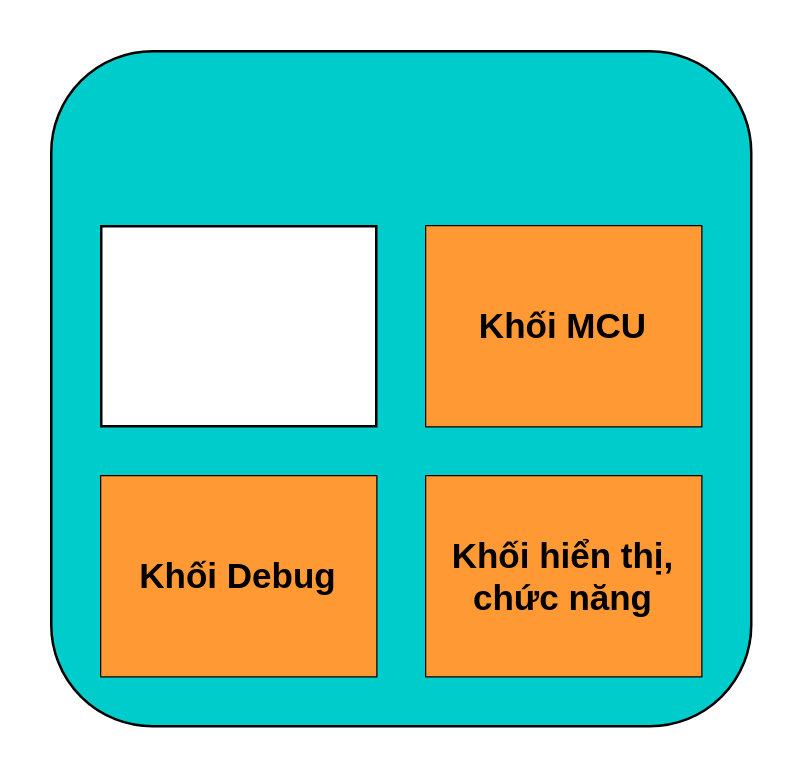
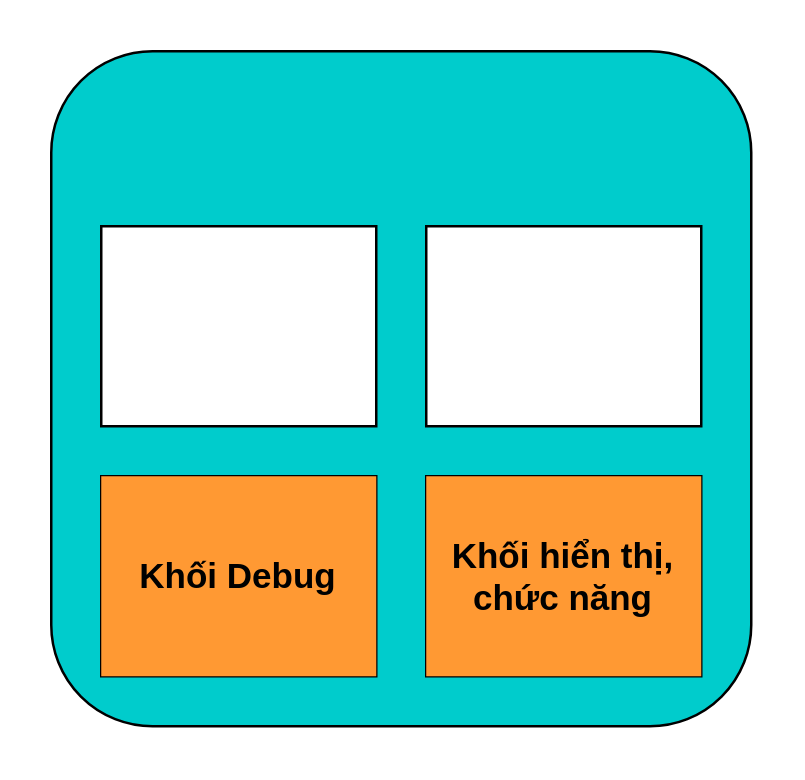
(564, 326) -> none
